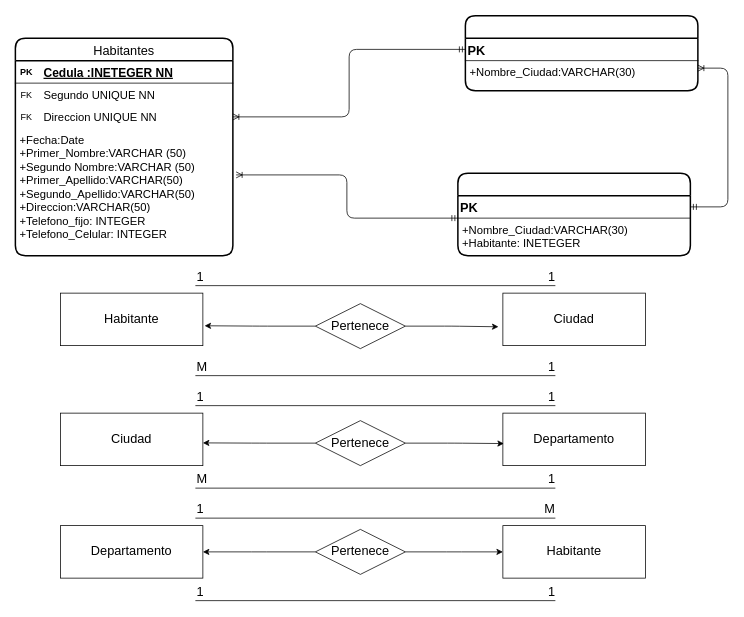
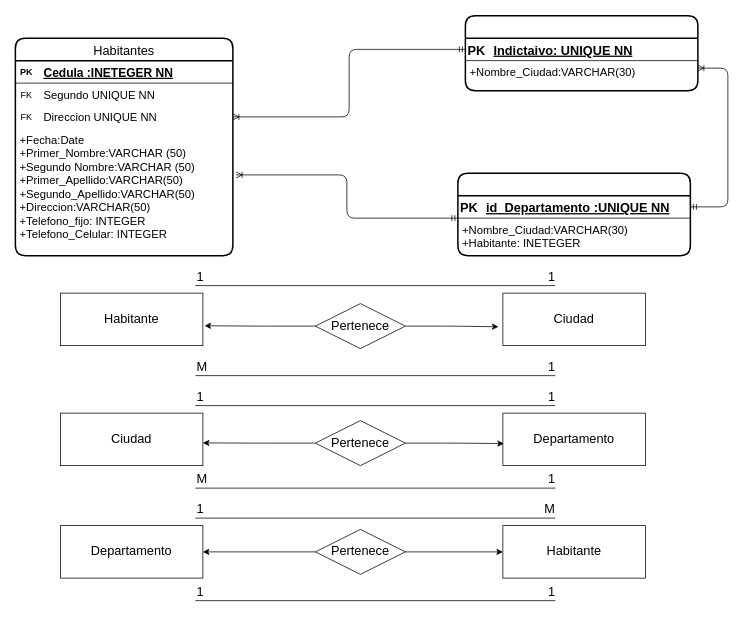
none -> (593, 49)
none -> (585, 207)
